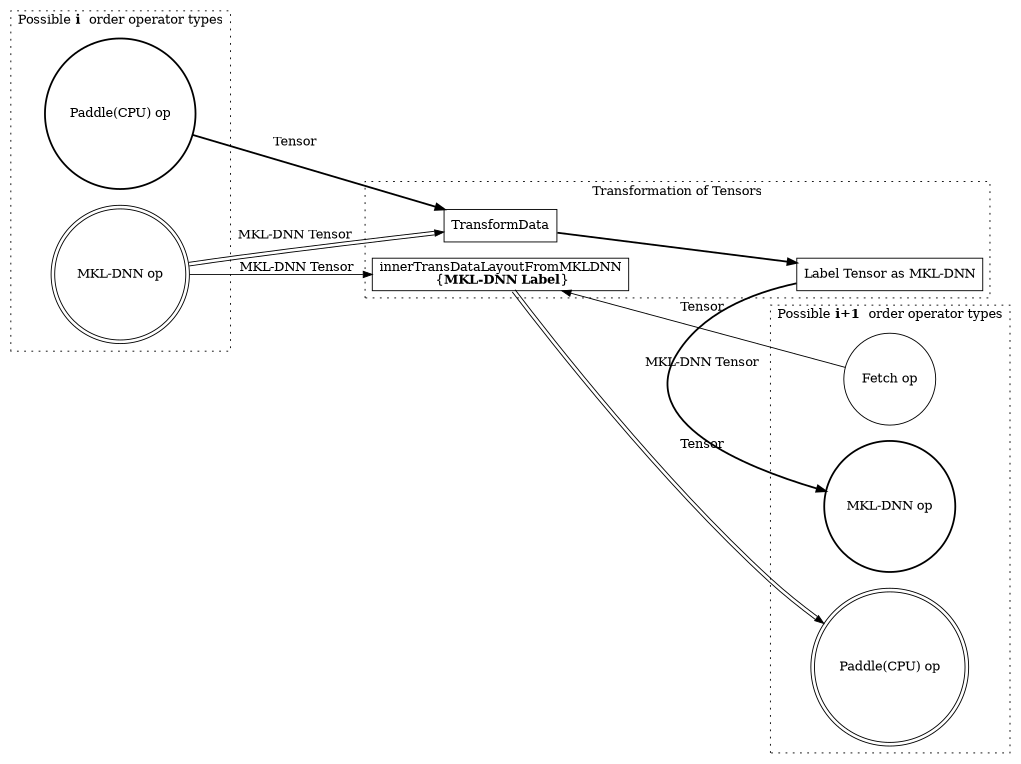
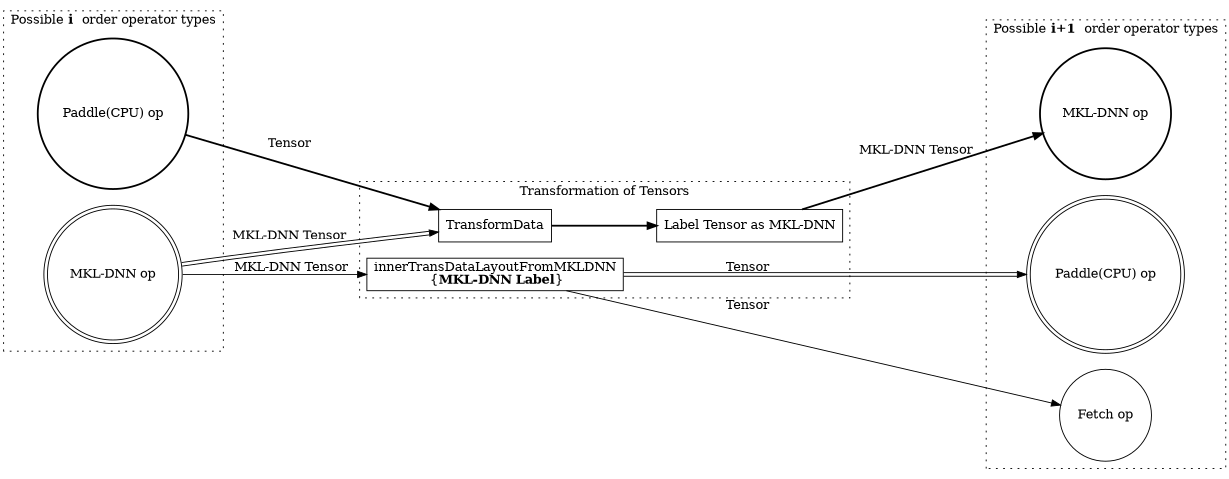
(708, 330) -> (809, 347)
